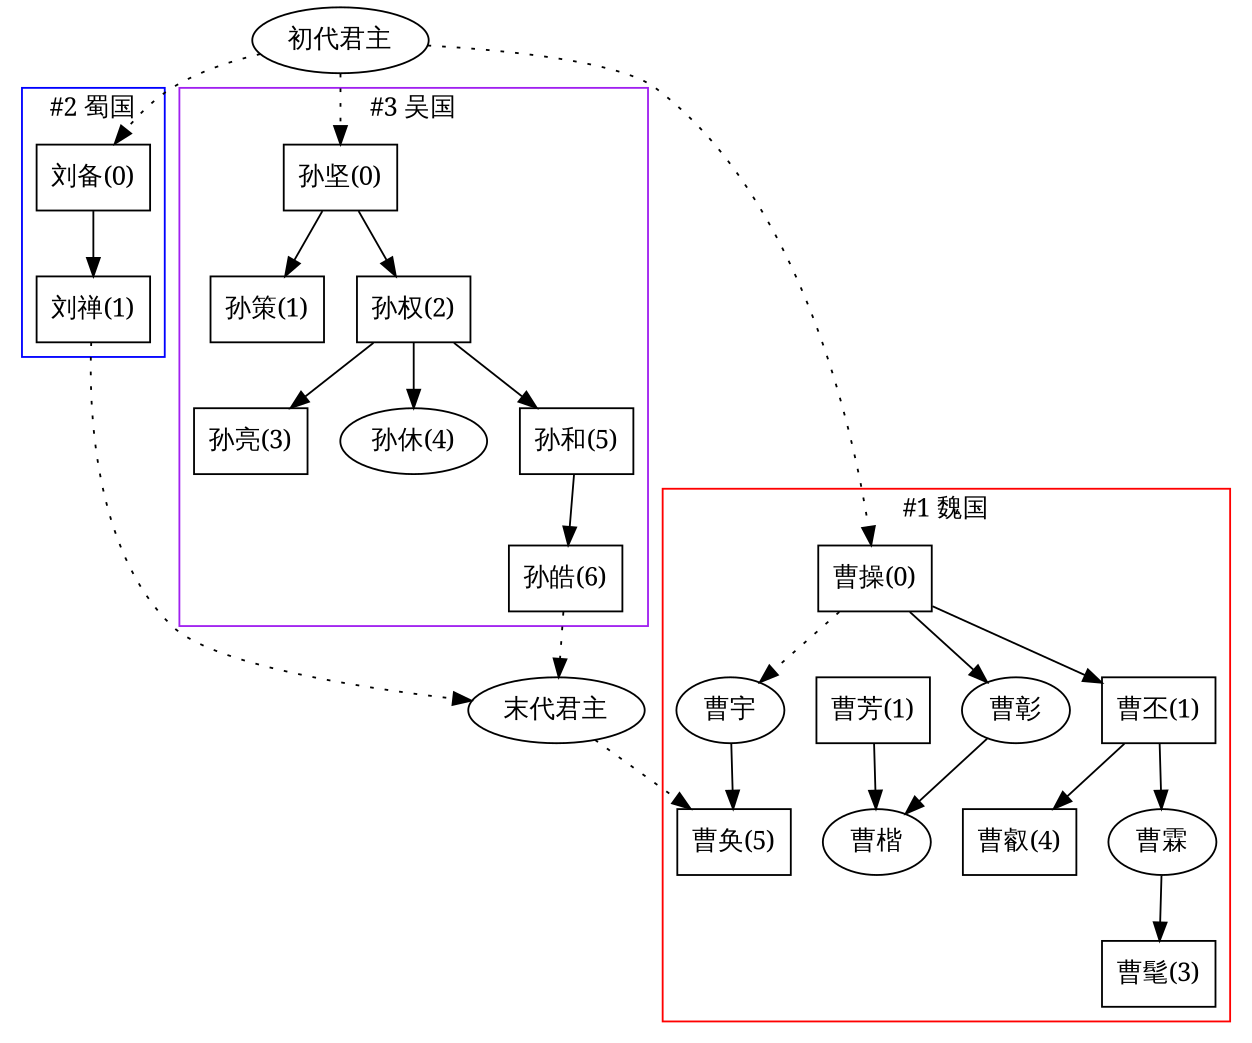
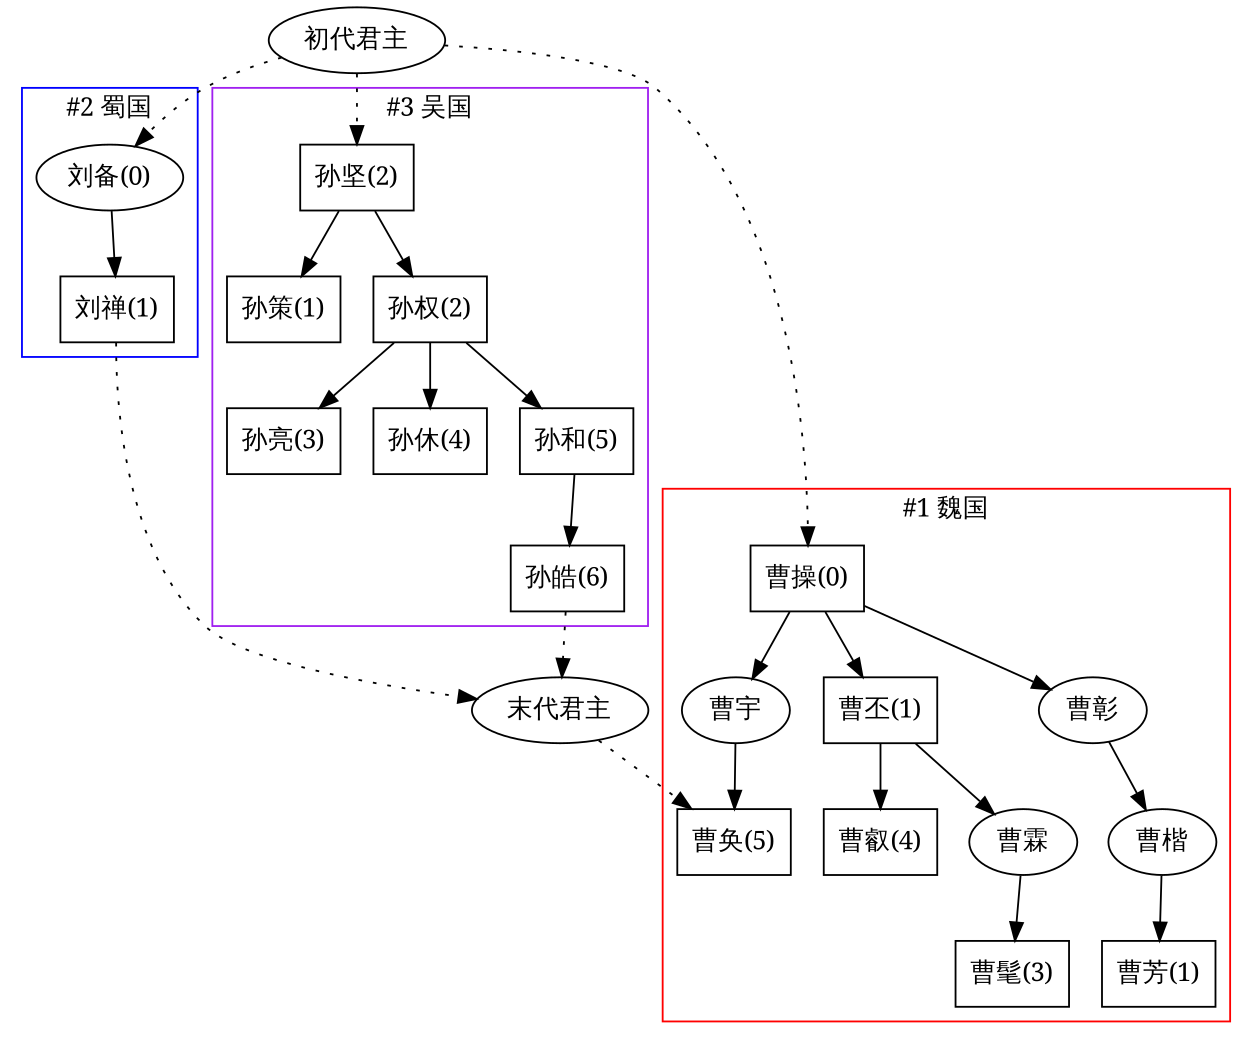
(93, 178) -> (110, 178)
(340, 178) -> (357, 178)
(414, 441) -> (430, 441)
(806, 641) -> (775, 637)
(875, 767) -> (1161, 899)
